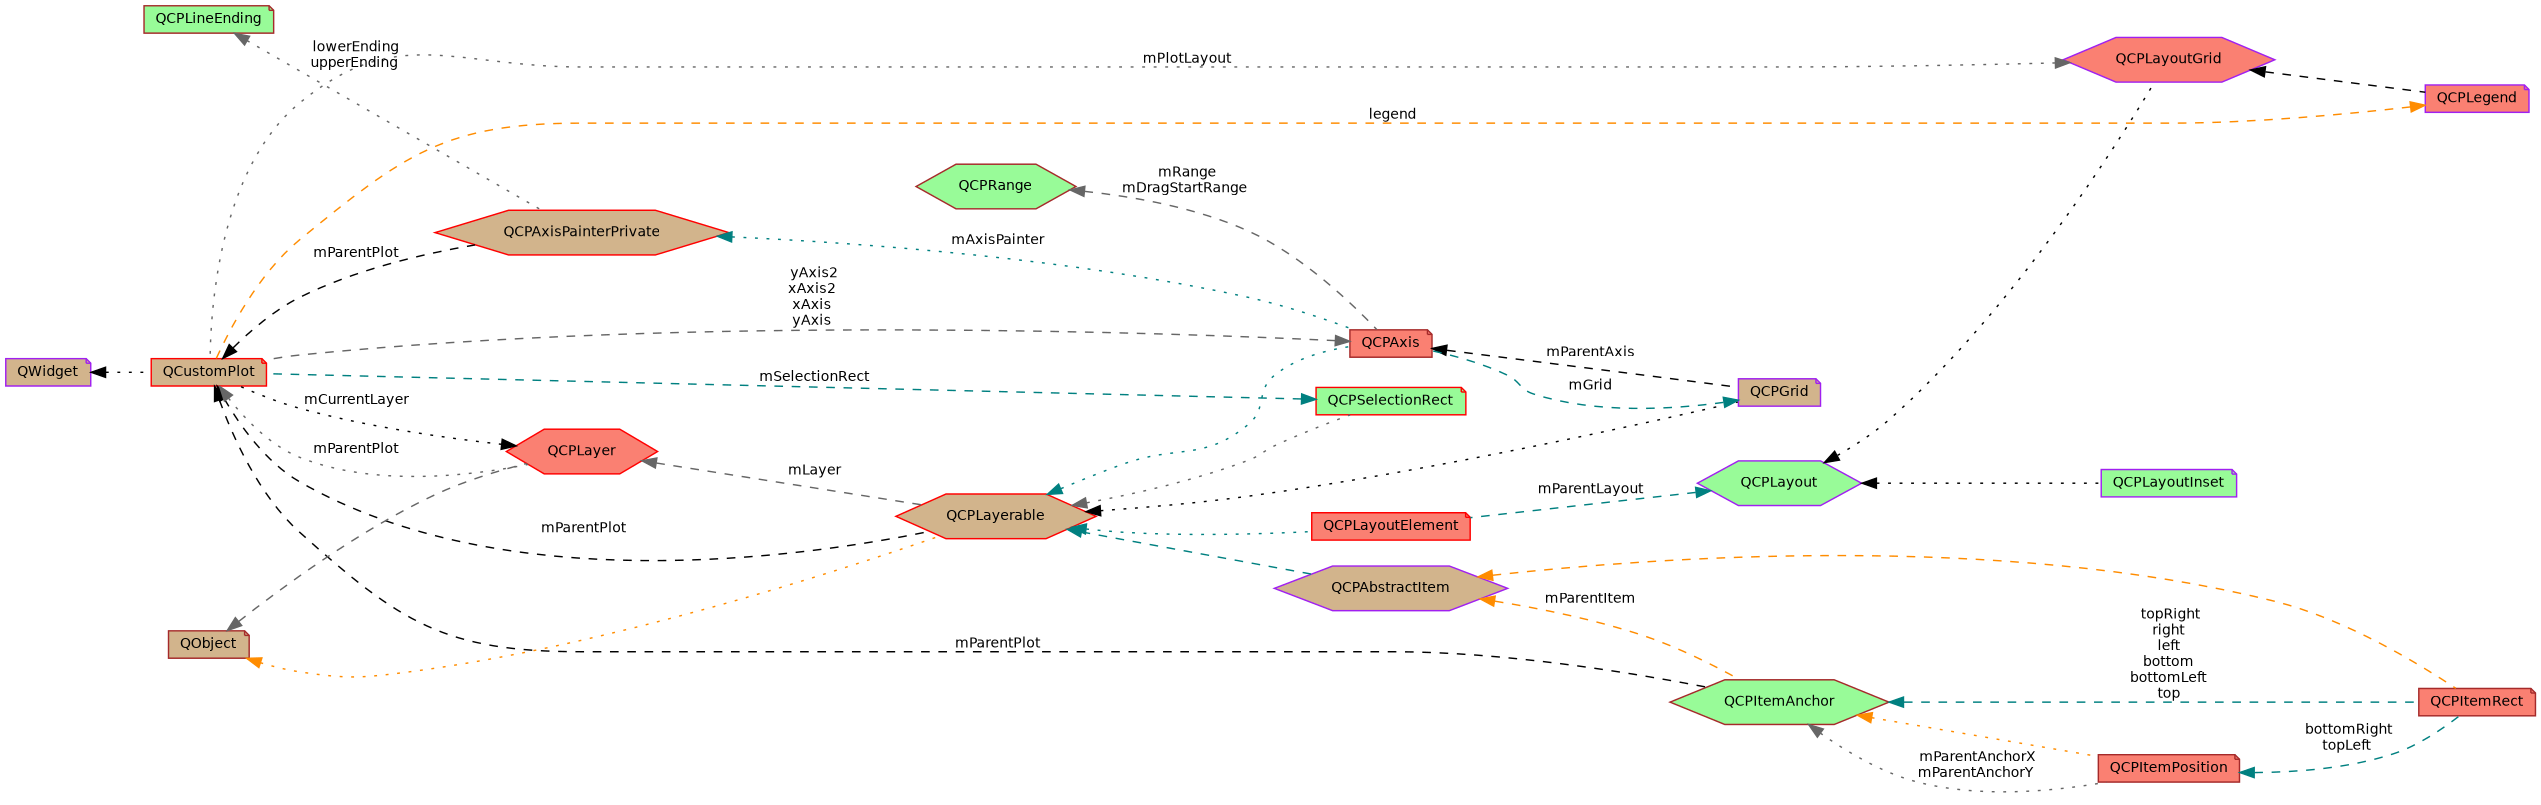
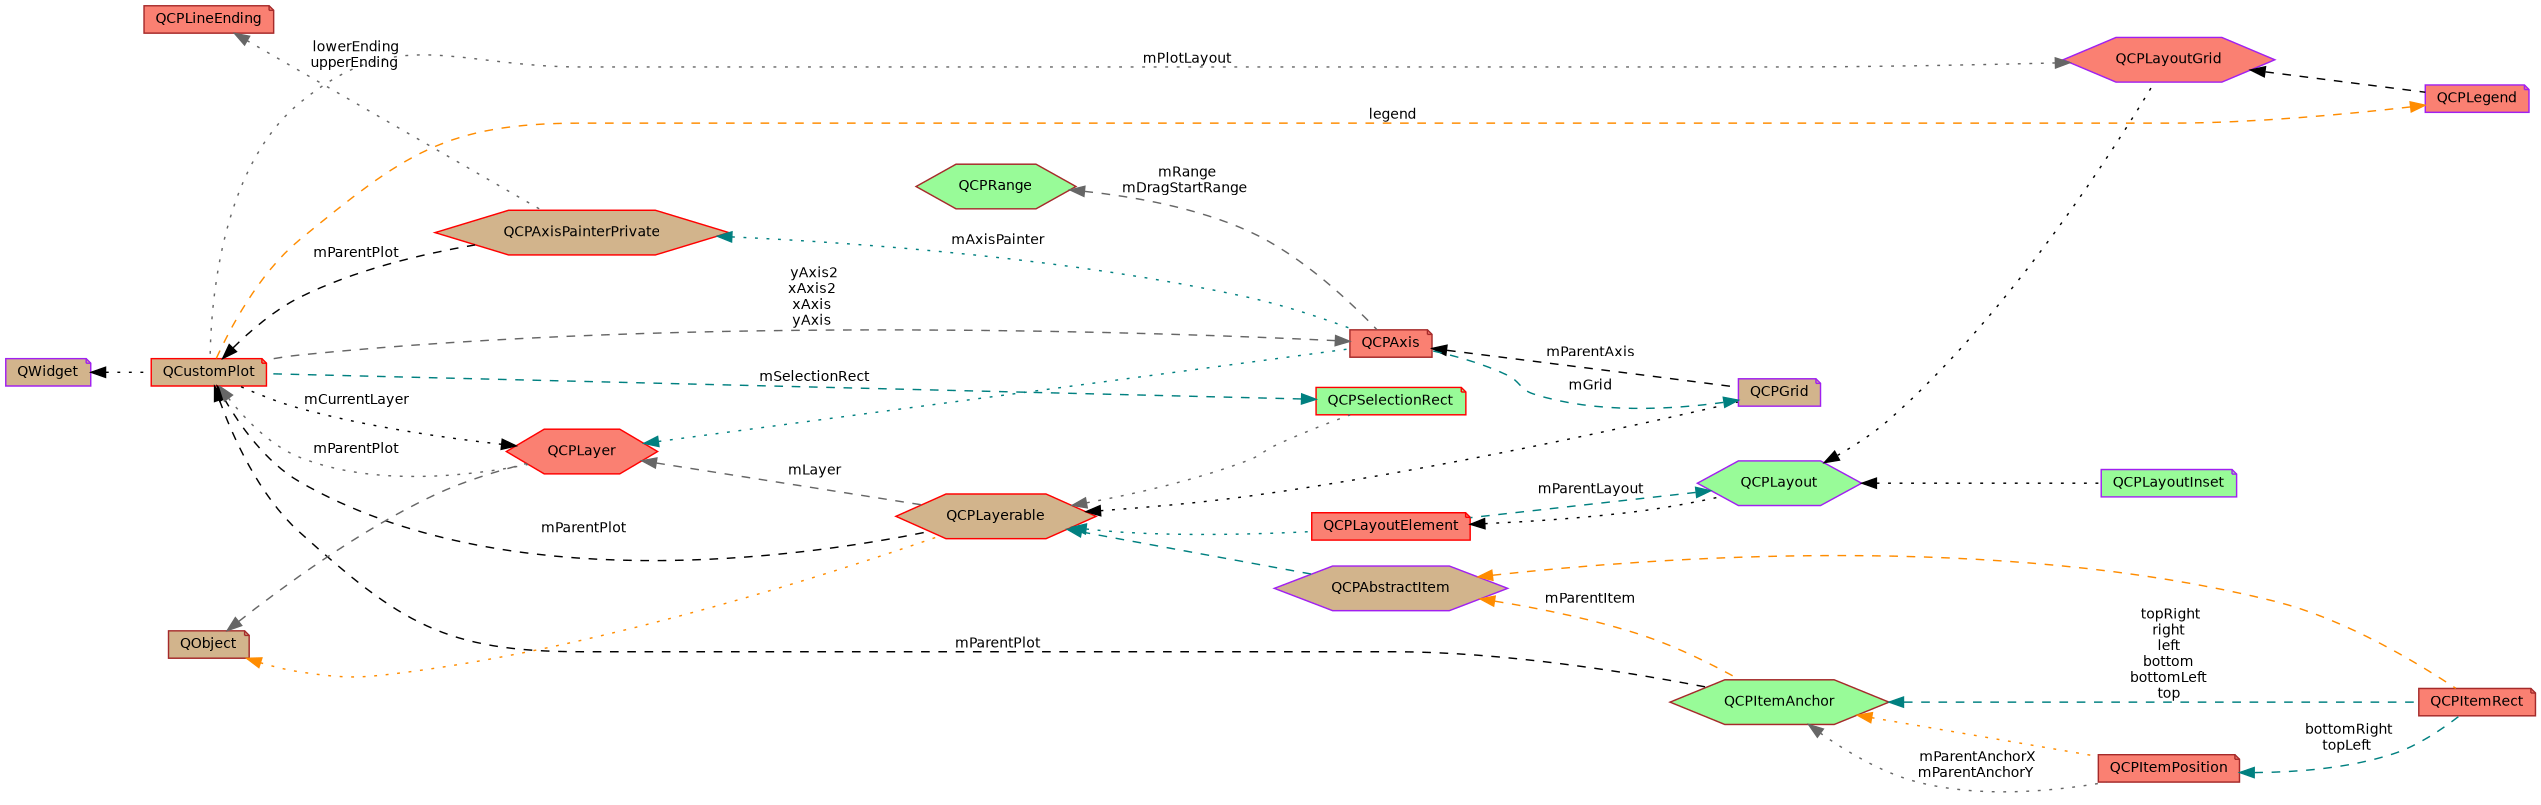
(209, 19) -> (209, 19)
(1222, 441) -> (969, 400)
none -> (1604, 515)
